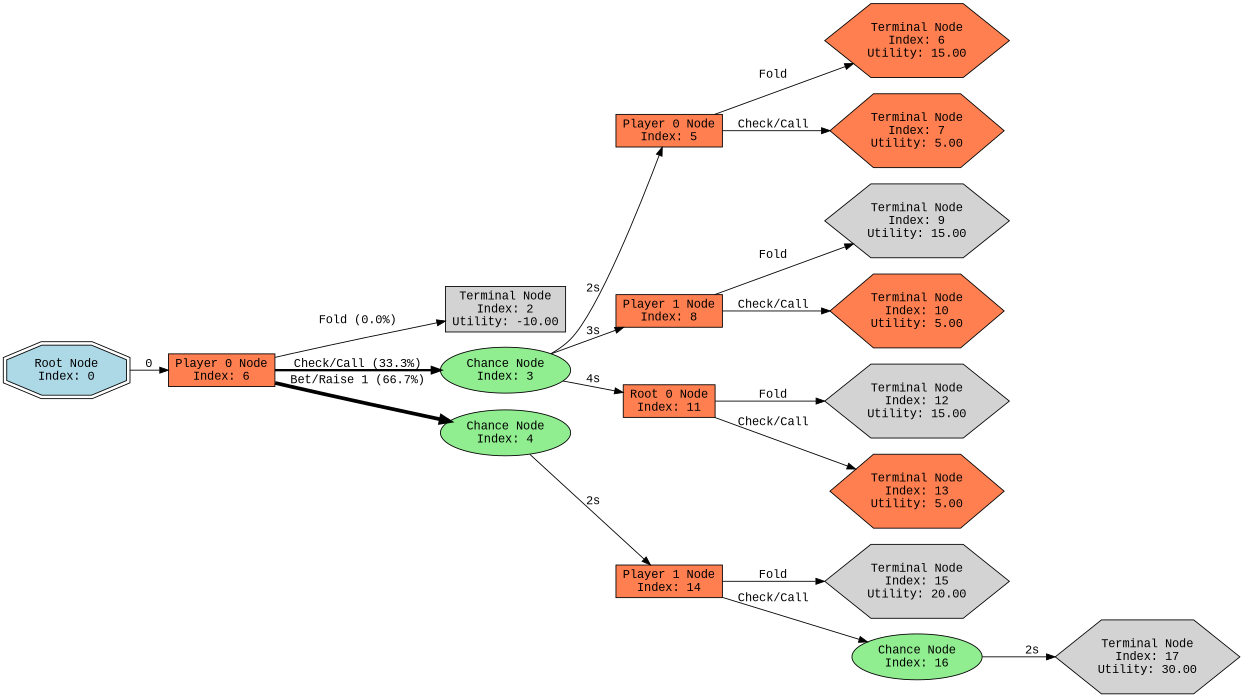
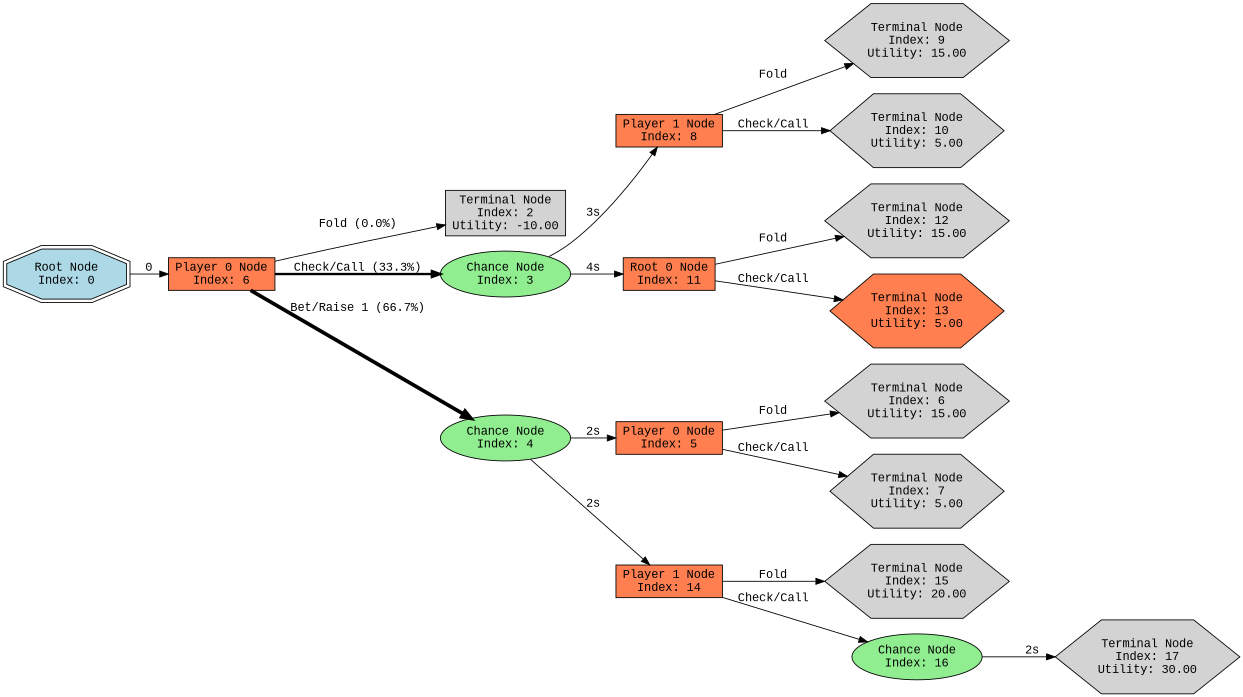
(917, 41) -> (917, 401)
(917, 131) -> (917, 491)
(615, 261) -> (589, 438)
(917, 311) -> (917, 131)
